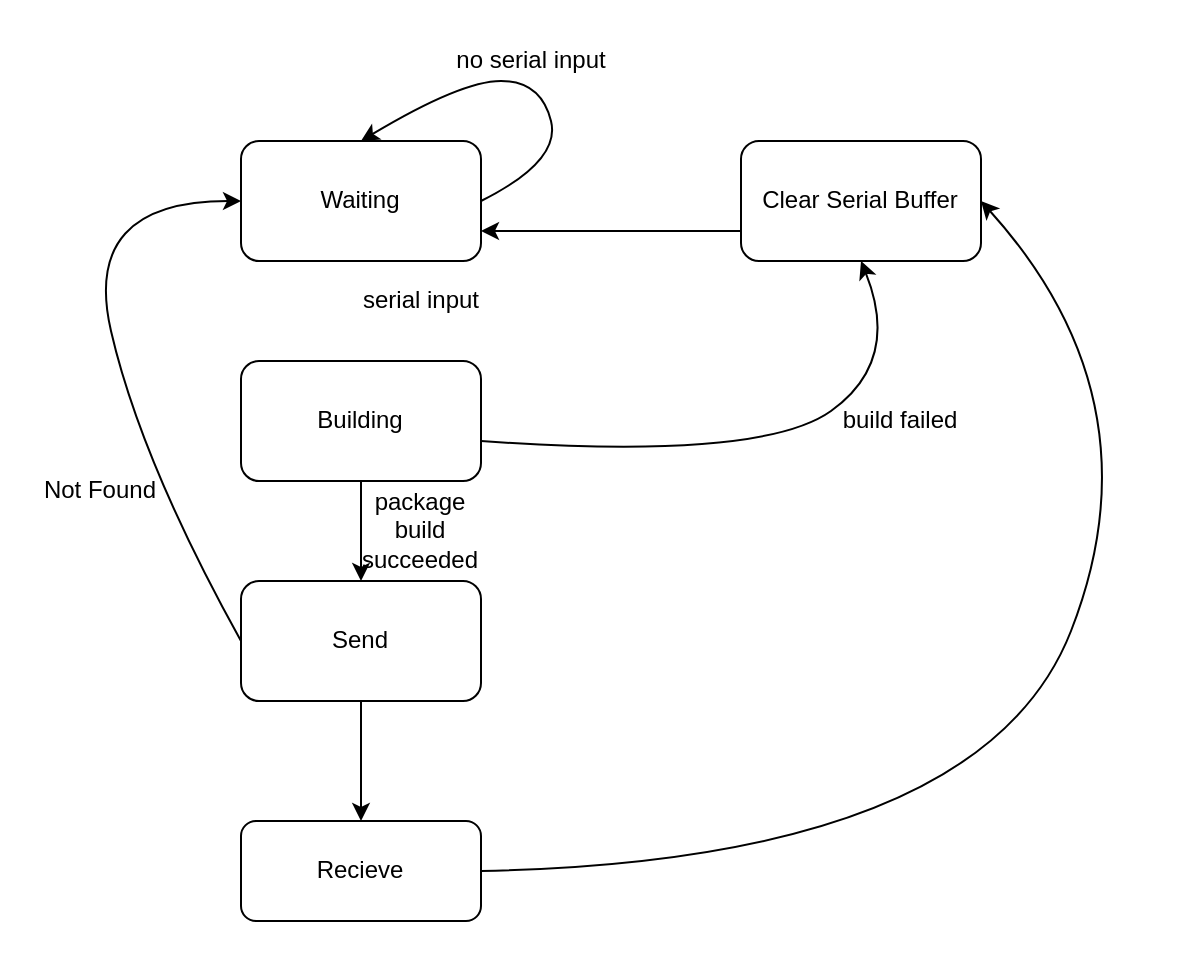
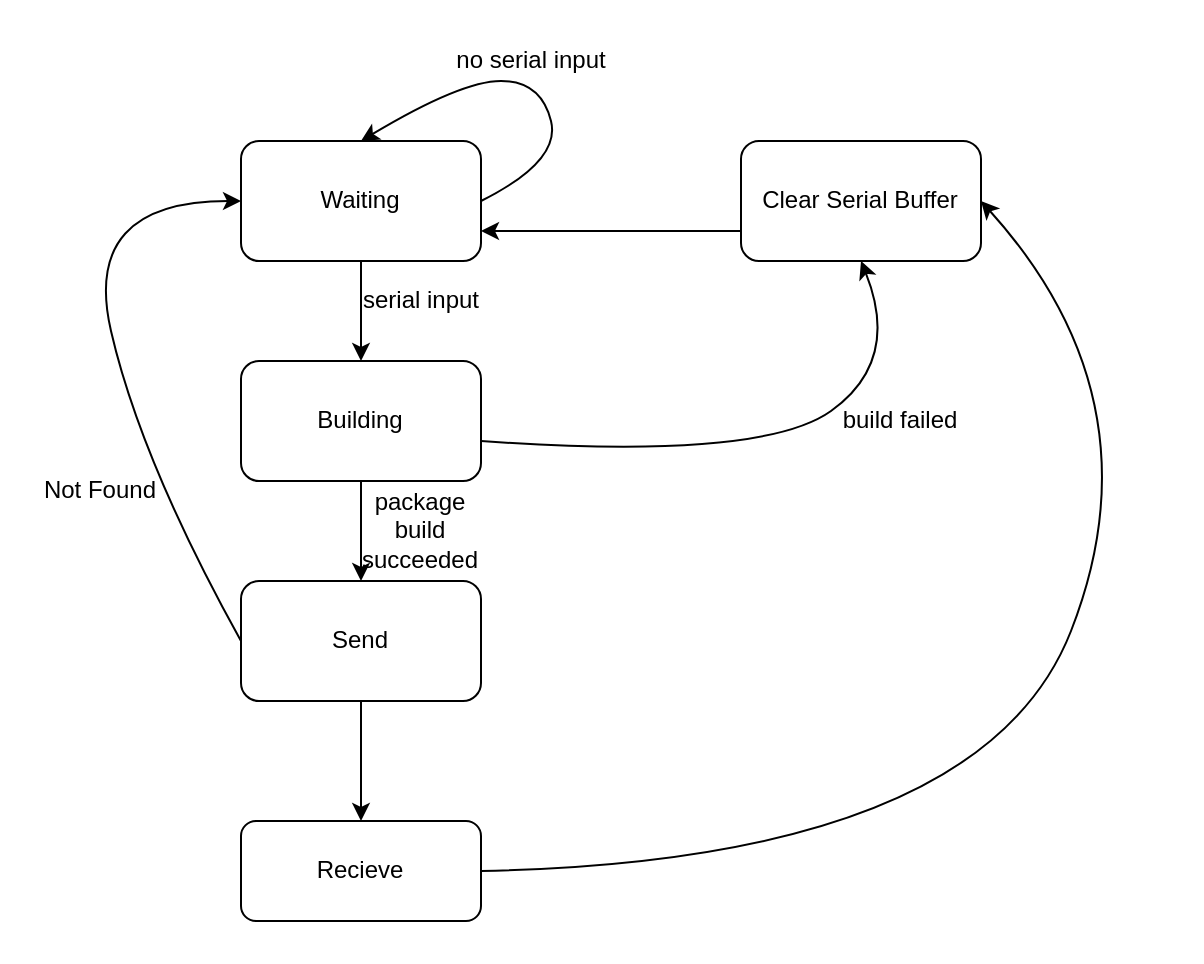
none -> (361, 304)
